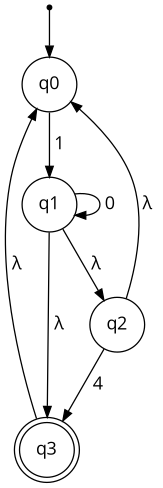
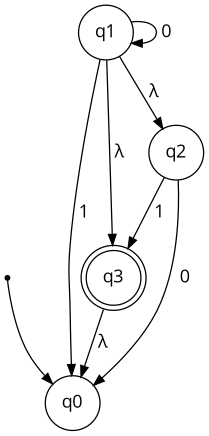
(49, 139) -> (74, 211)
(148, 205) -> (185, 278)
(98, 385) -> (160, 213)
